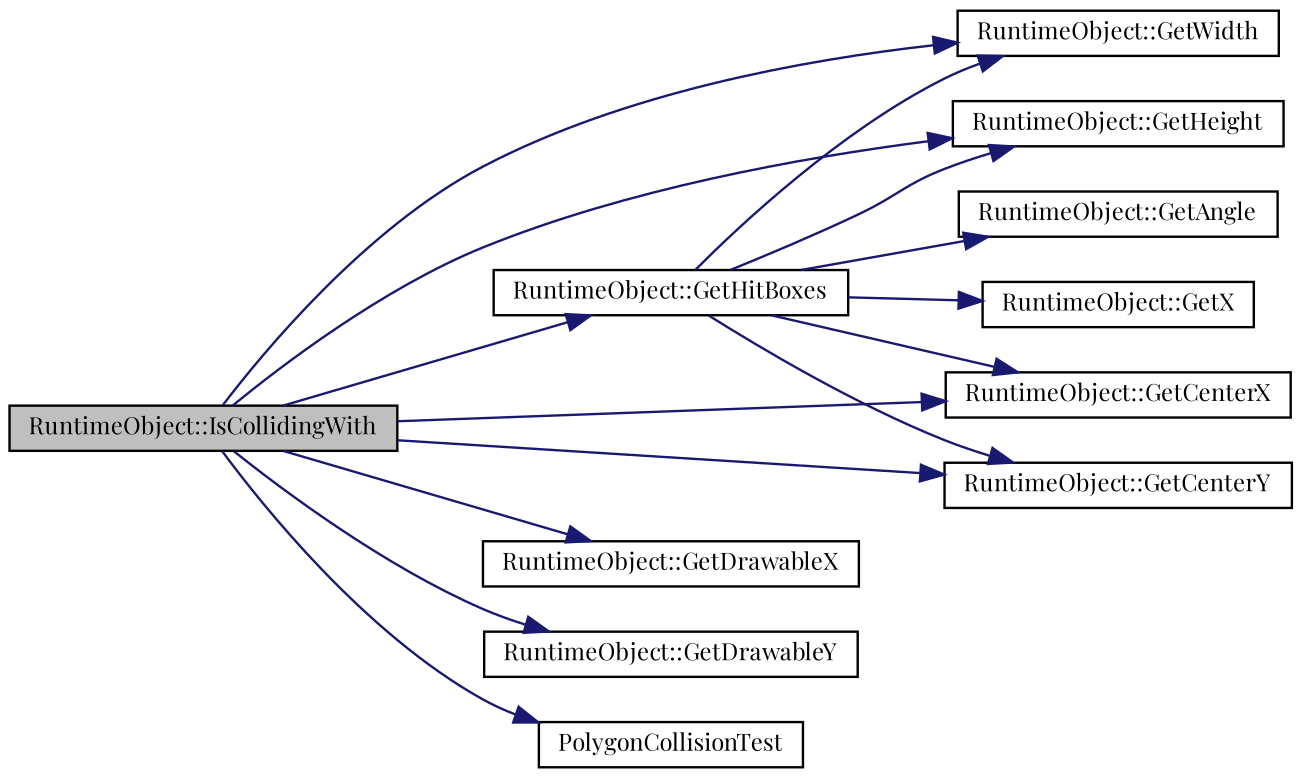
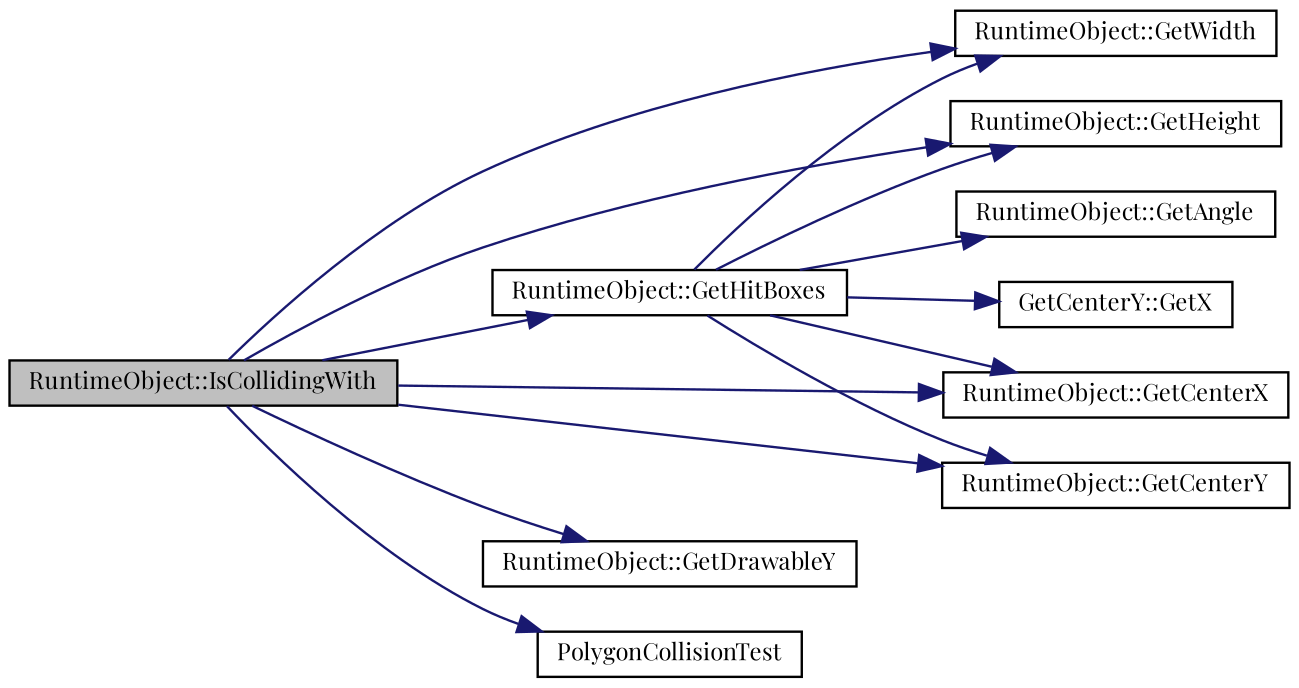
(1118, 305) -> (1116, 305)
(671, 564) -> none
